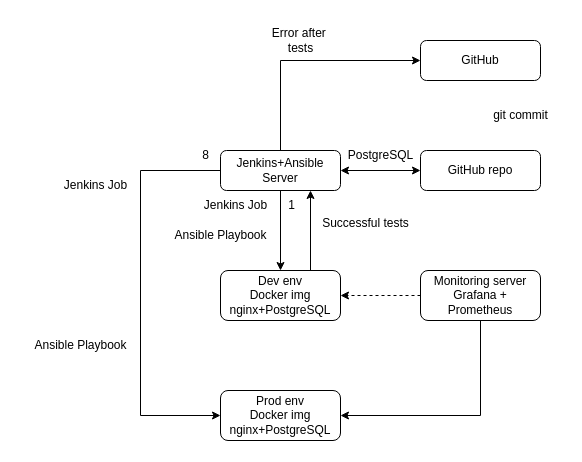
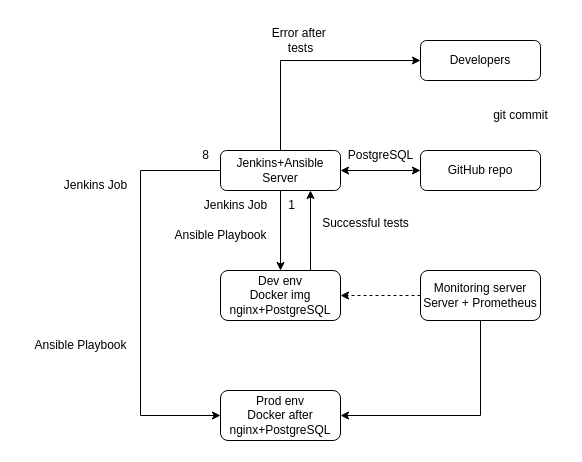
(481, 61) -> (481, 61)
(481, 296) -> (481, 296)
(281, 416) -> (281, 416)
